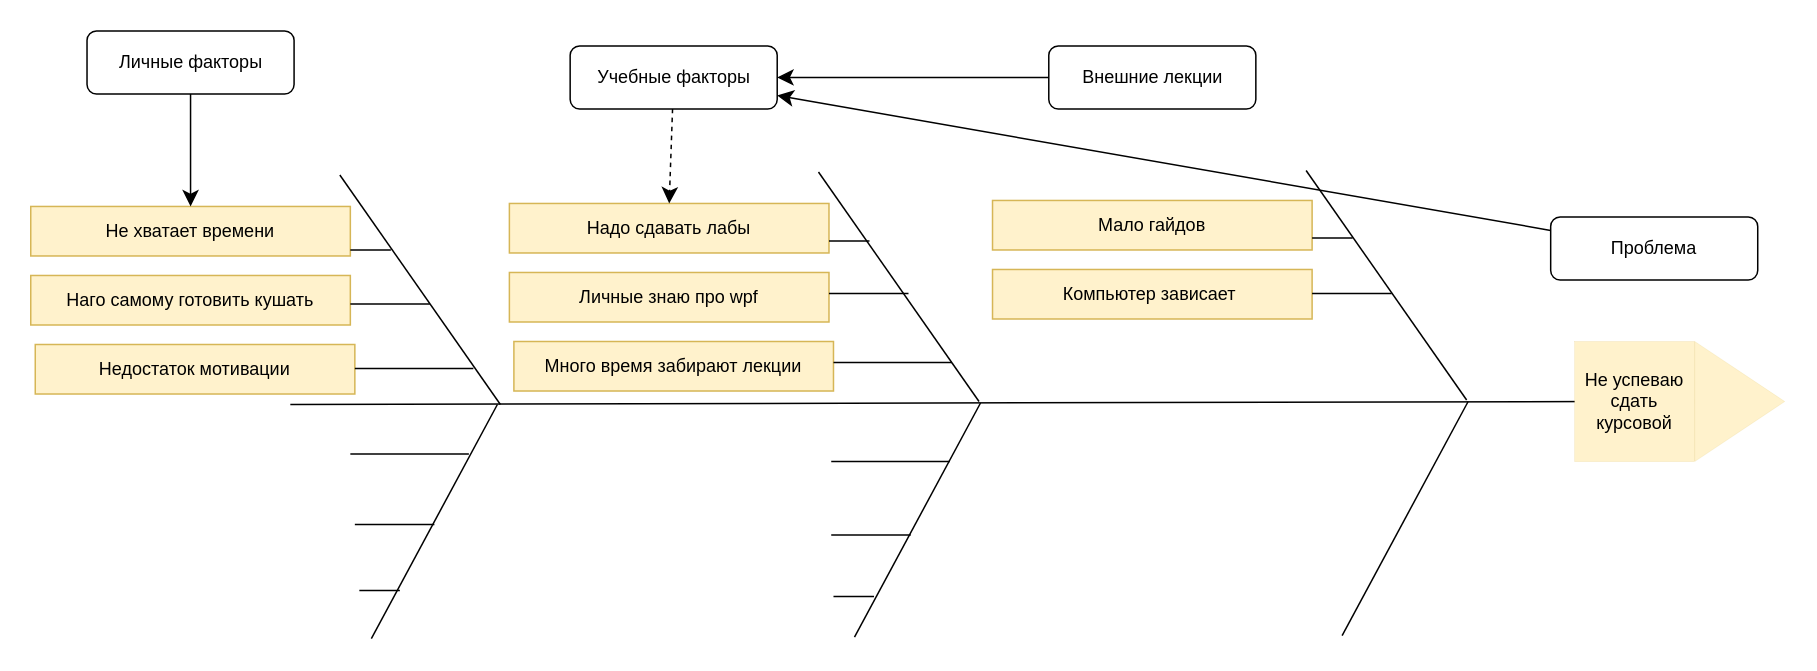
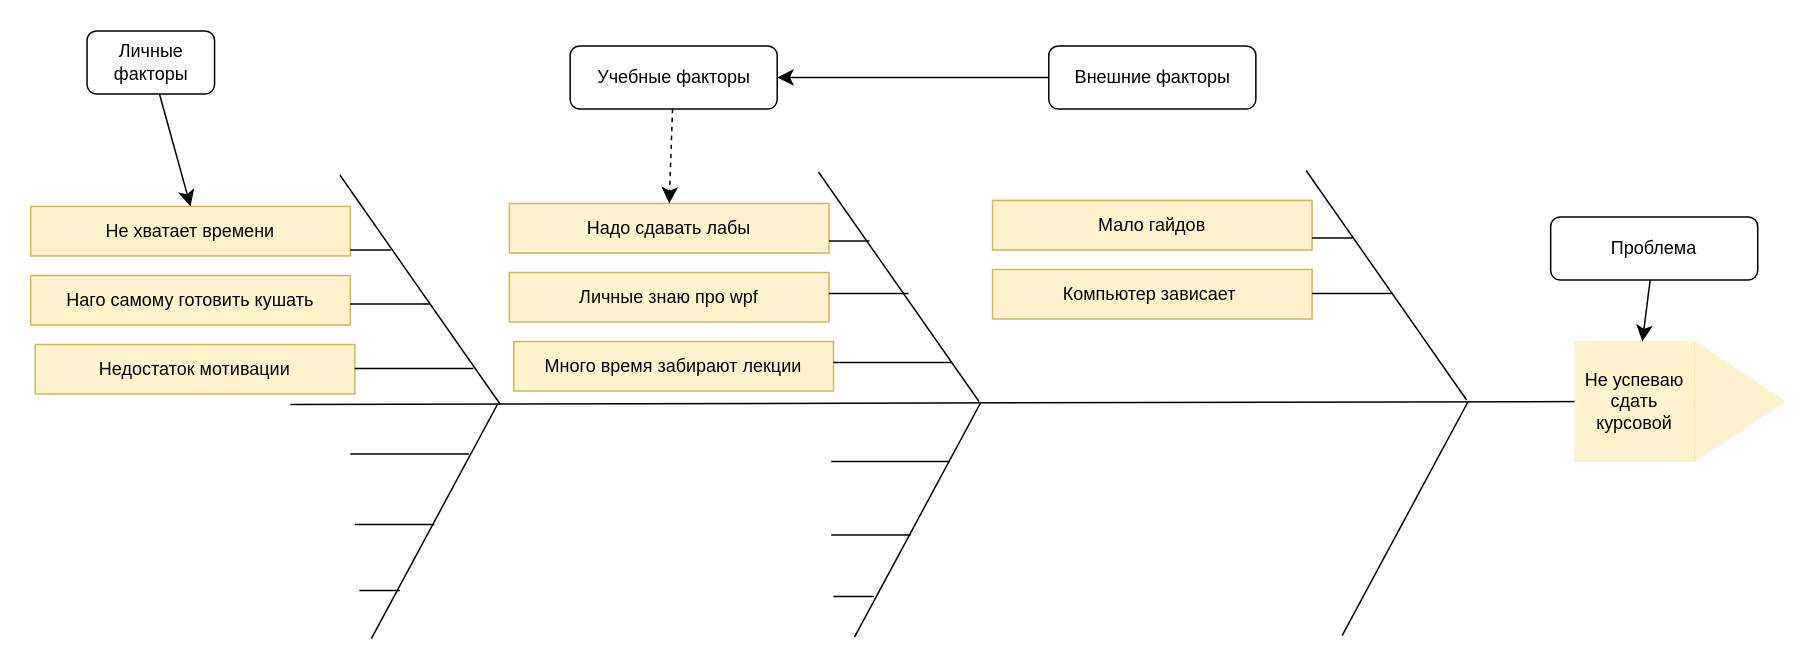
(191, 62) -> (151, 62)
(1153, 77) -> (1153, 77)
(1169, 164) -> (1646, 305)
